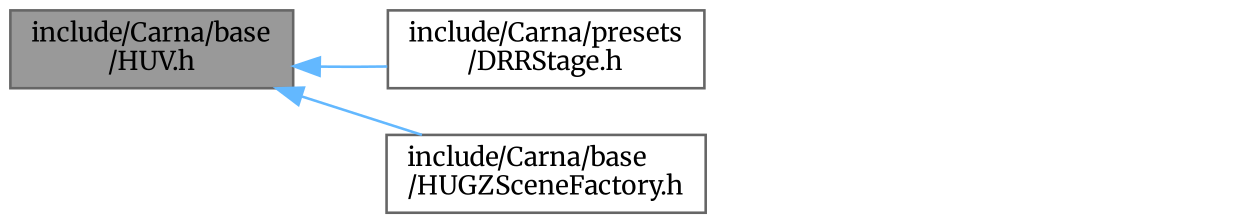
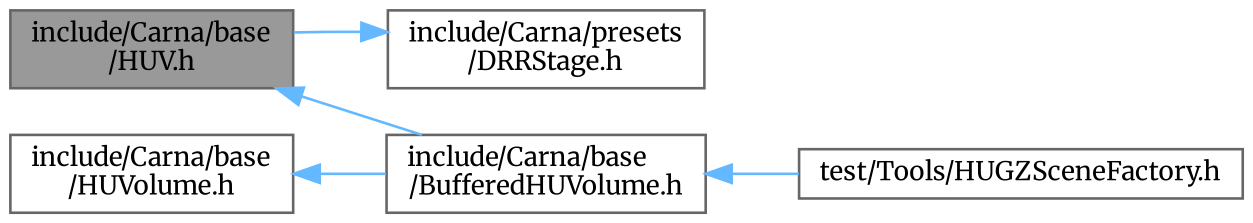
(354, 67) -> (327, 32)
none -> (152, 174)
(546, 174) -> (546, 174)
none -> (1021, 174)
